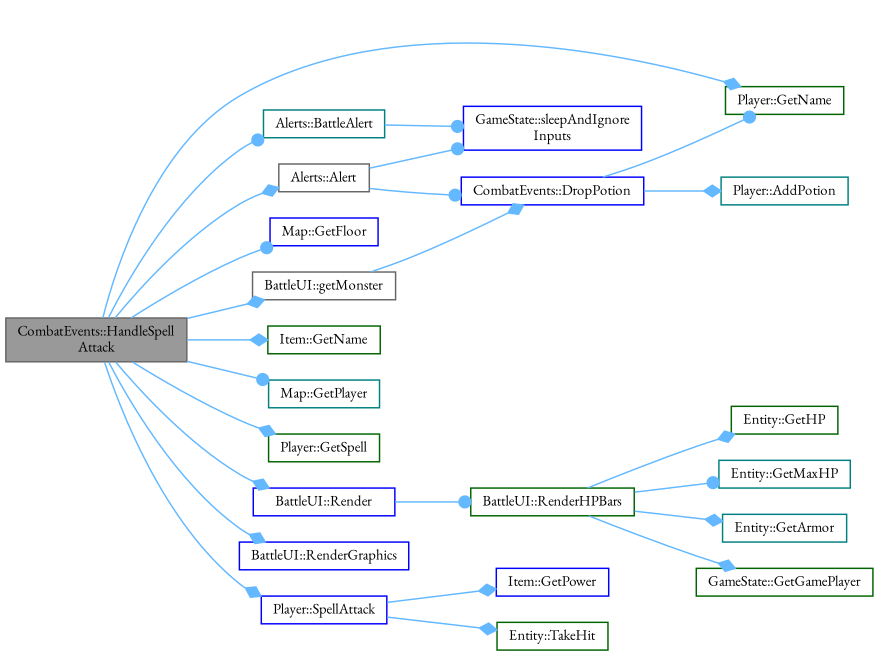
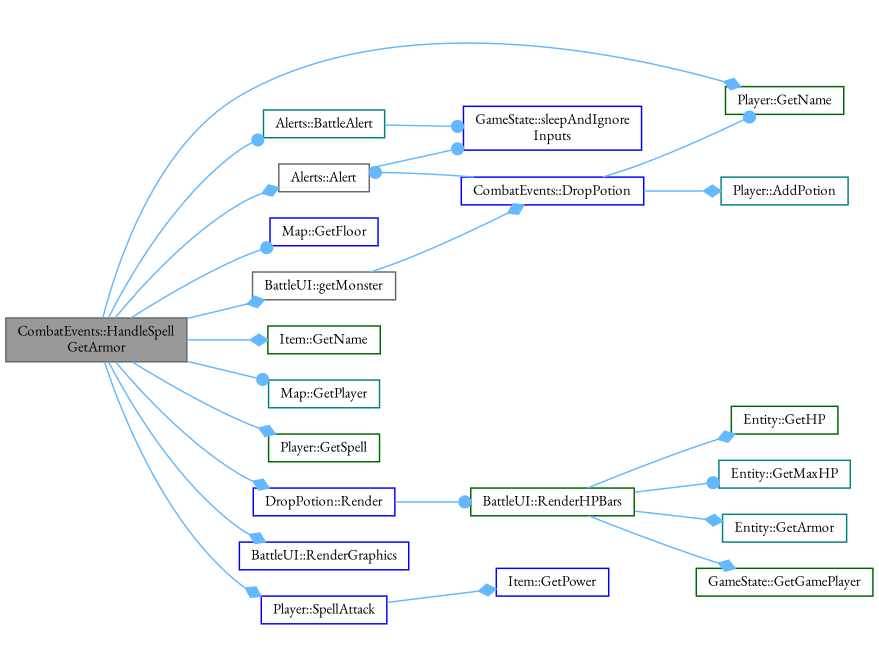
(409, 192) -> (428, 174)
(96, 340) -> (96, 340)
(324, 502) -> (324, 502)
(553, 636) -> none
